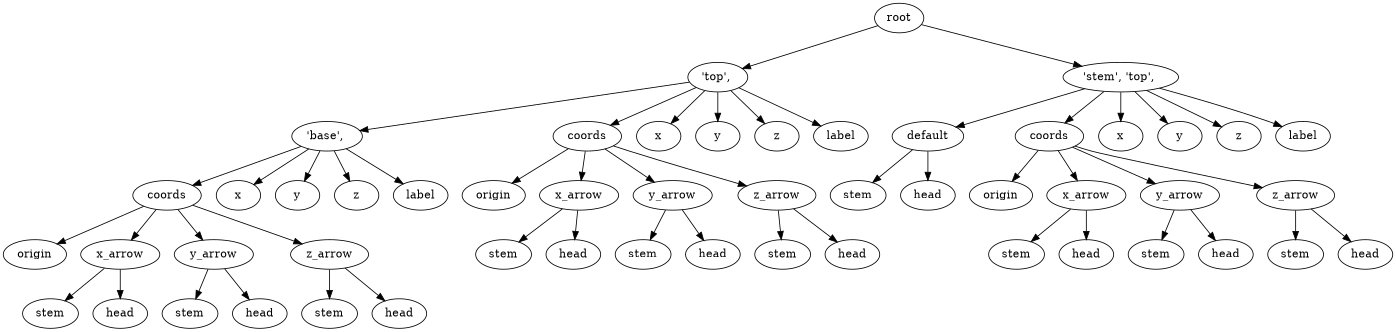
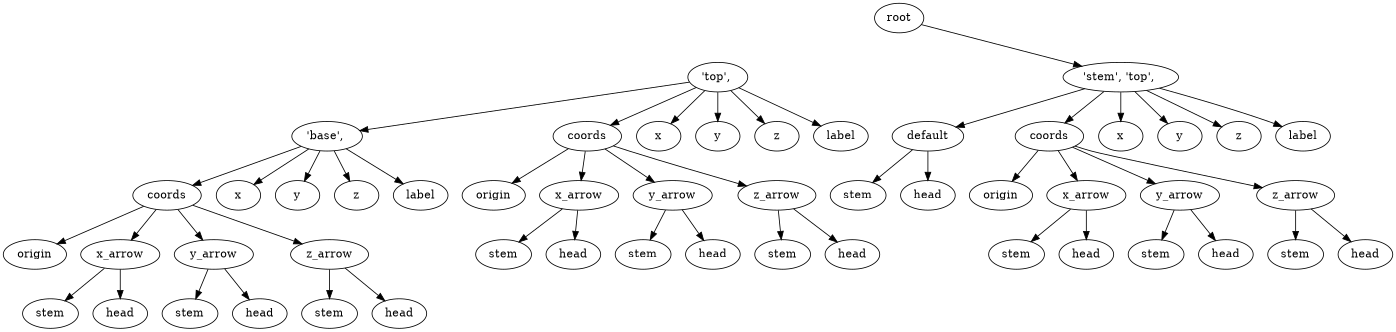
(814, 46) -> none
